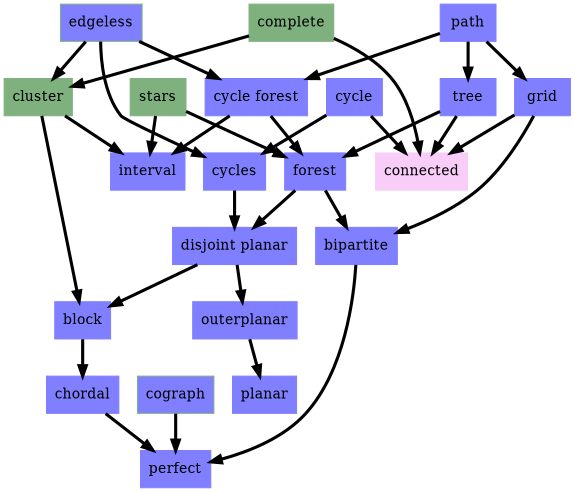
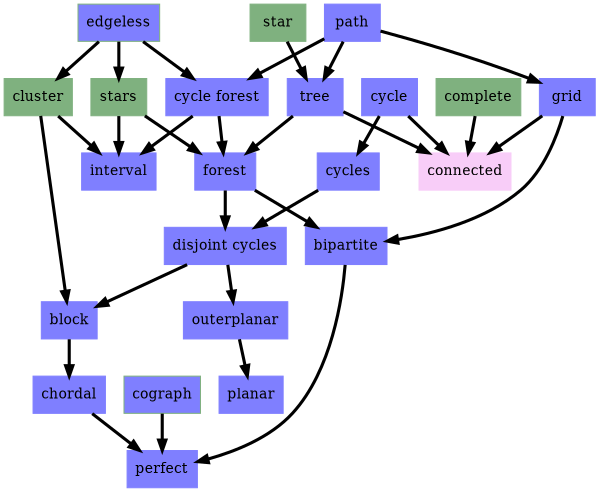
none -> (278, 23)
(162, 61) -> none
(122, 117) -> (119, 55)
(235, 246) -> (225, 246)
